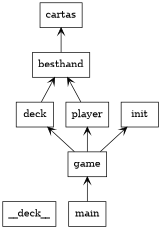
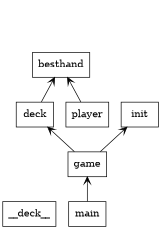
(61, 15) -> none
(87, 143) -> none
